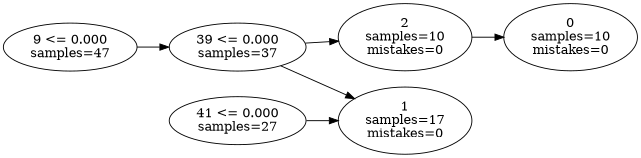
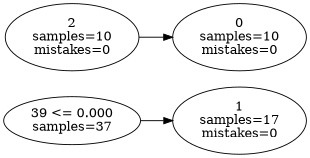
(318, 42) -> none
(70, 47) -> none
(238, 121) -> none
